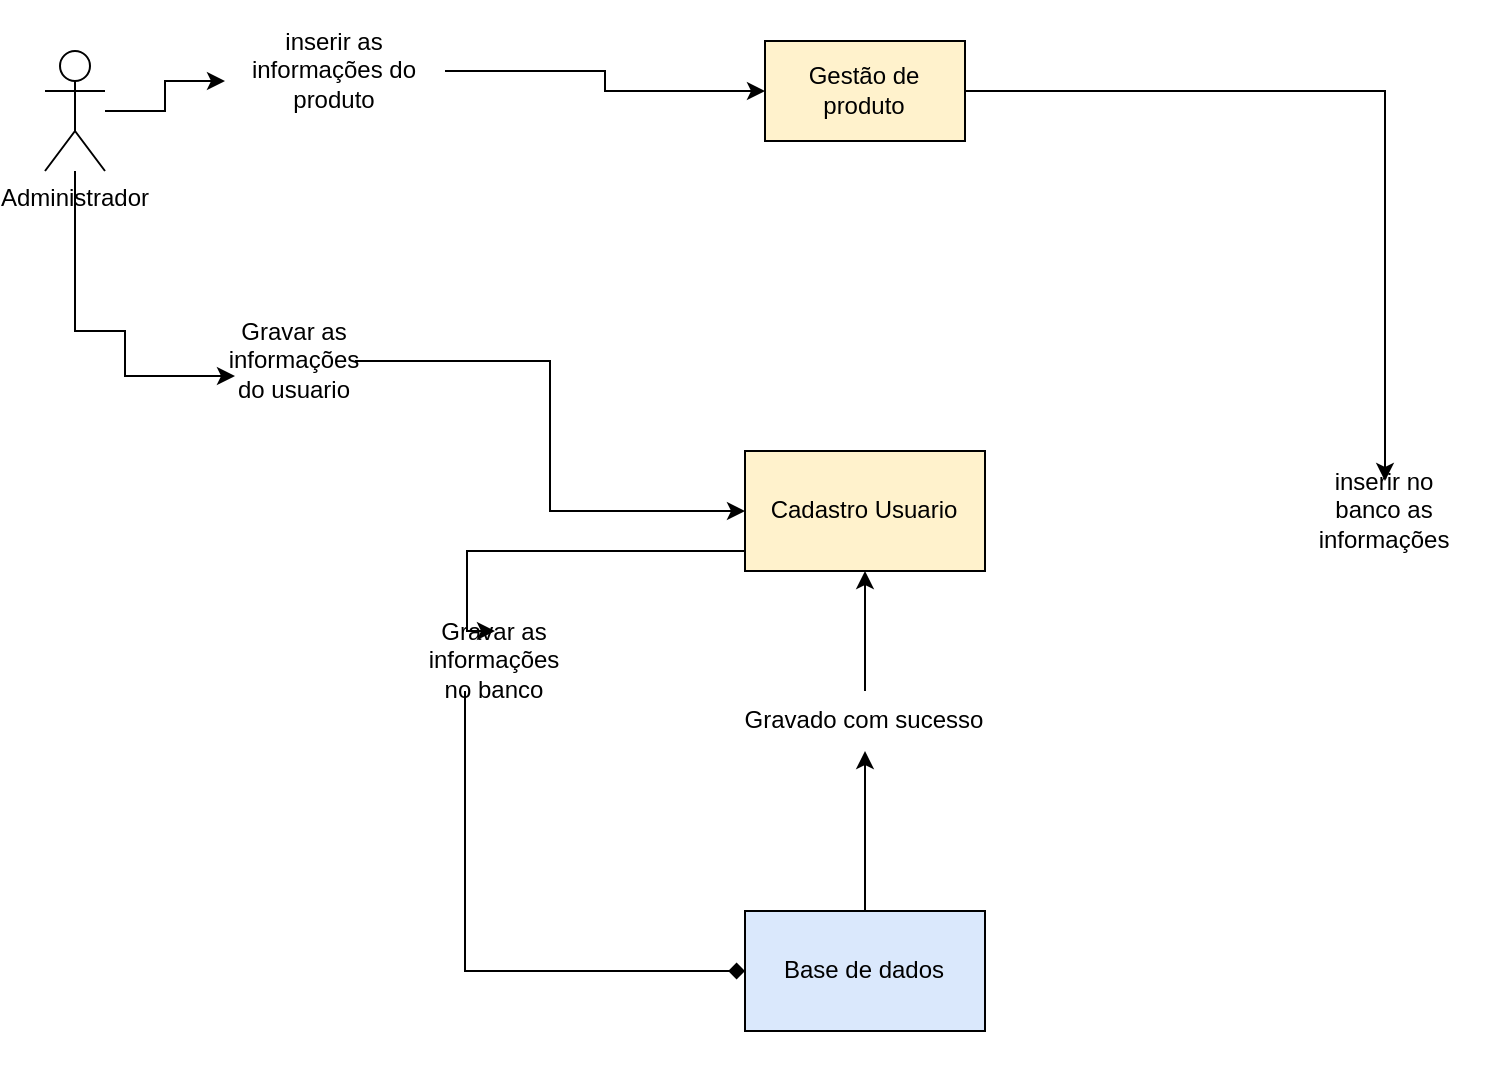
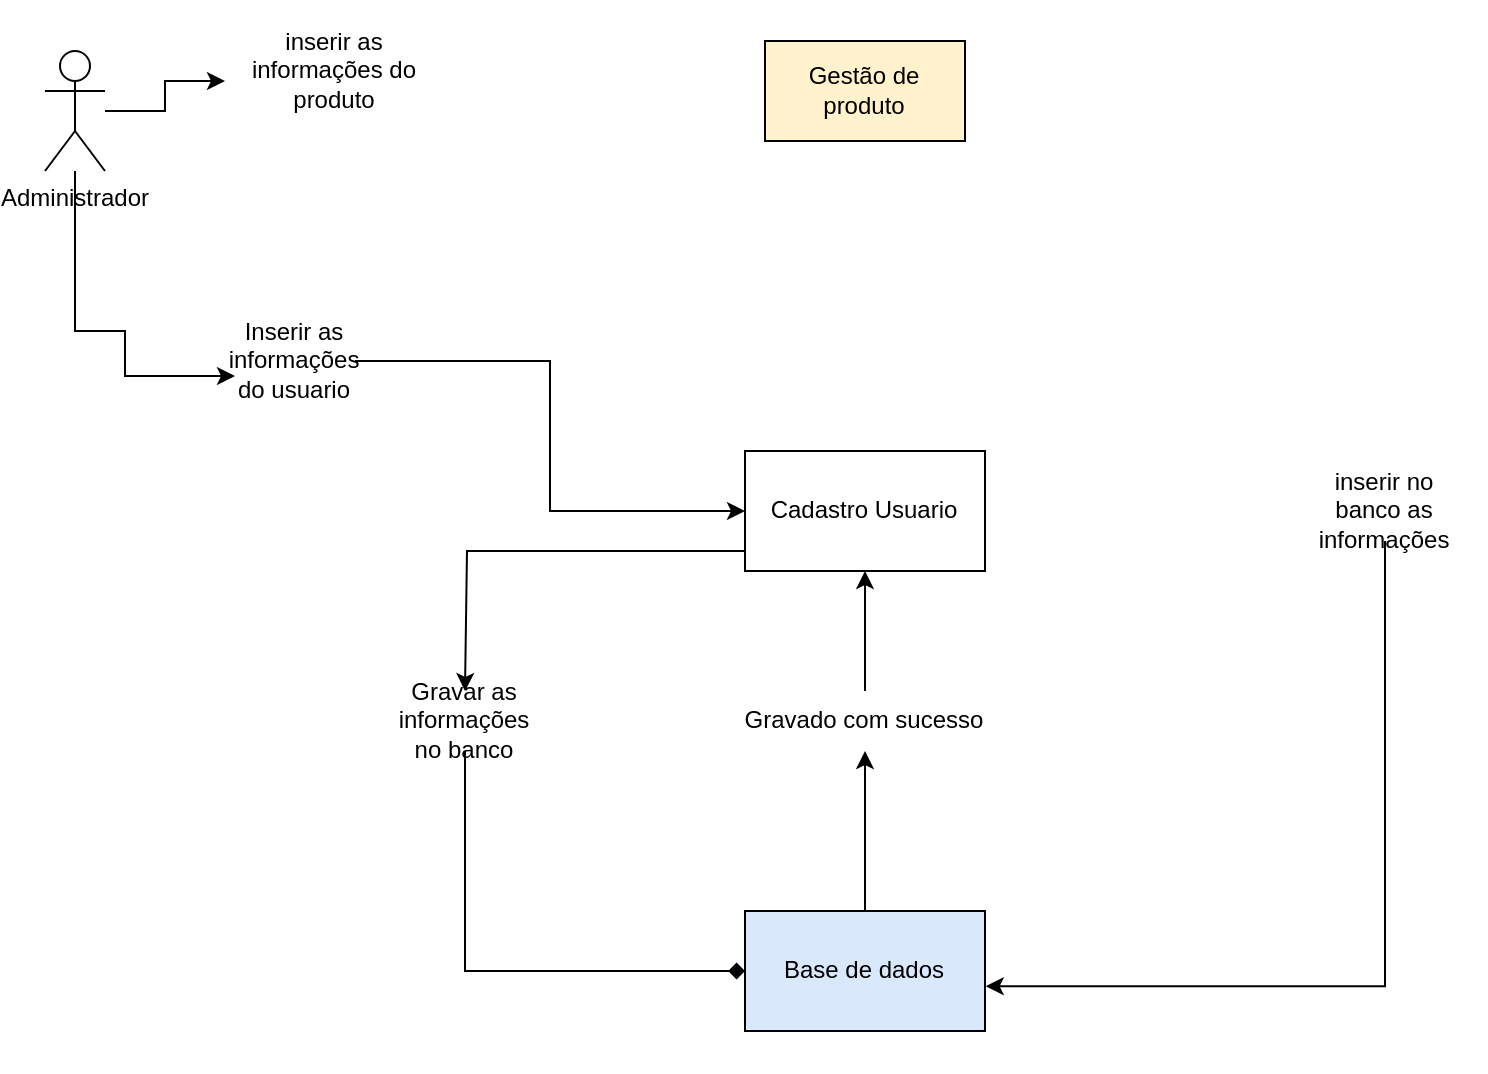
(605, 74) -> none
(1363, 91) -> none
(295, 361) -> (295, 361)
(865, 511) -> (865, 511)
(495, 661) -> (465, 721)
none -> (1385, 956)
